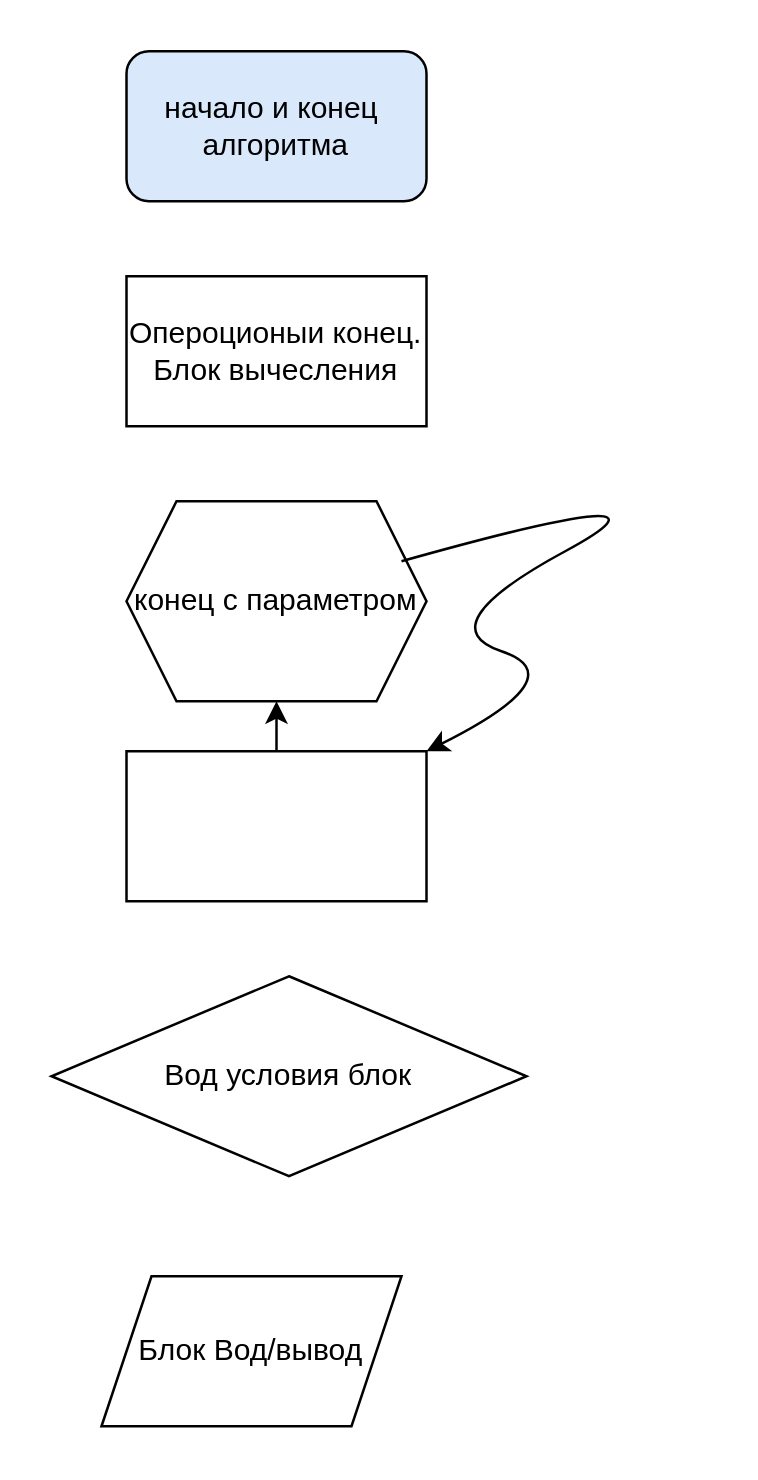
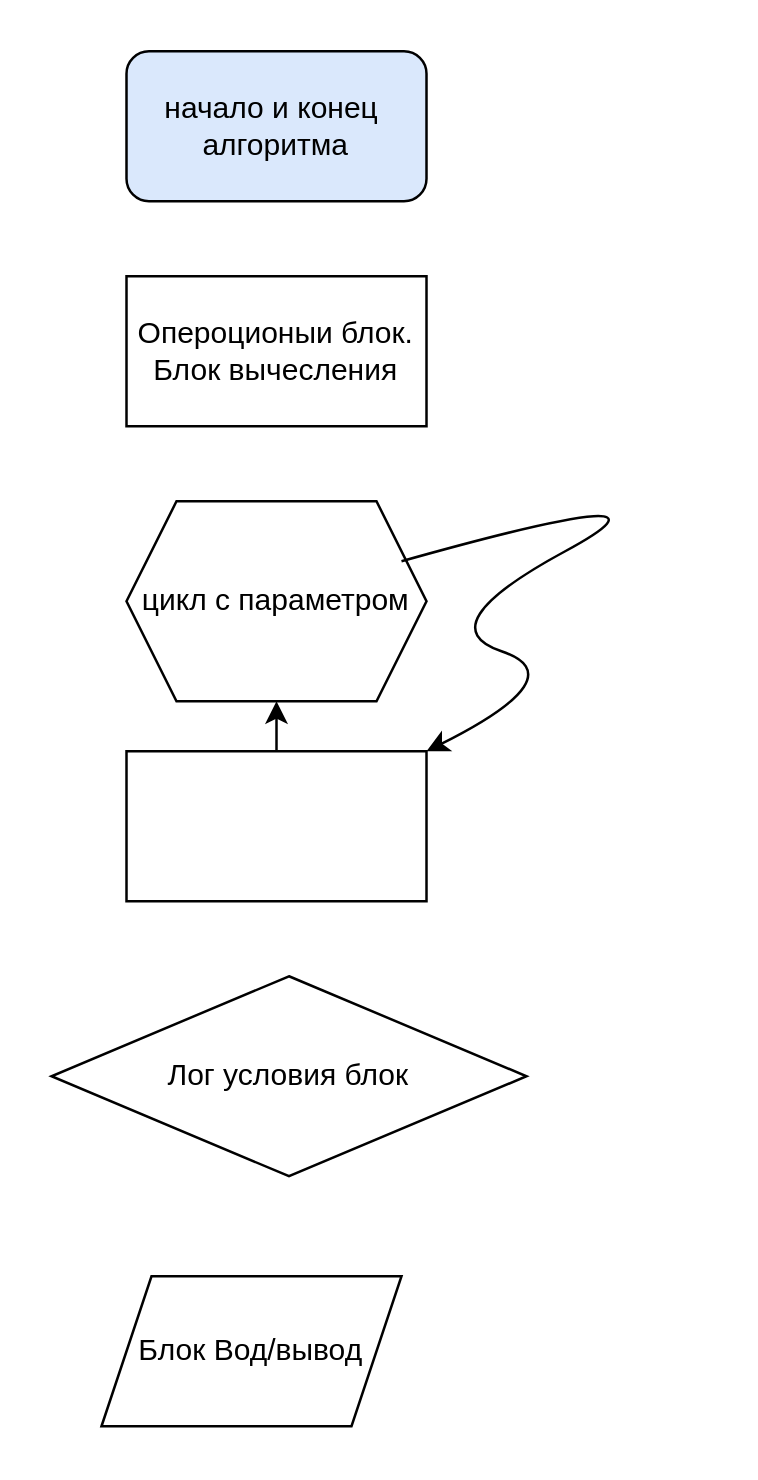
(276, 351) -> (276, 351)
(276, 601) -> (276, 601)
(289, 1076) -> (289, 1076)
